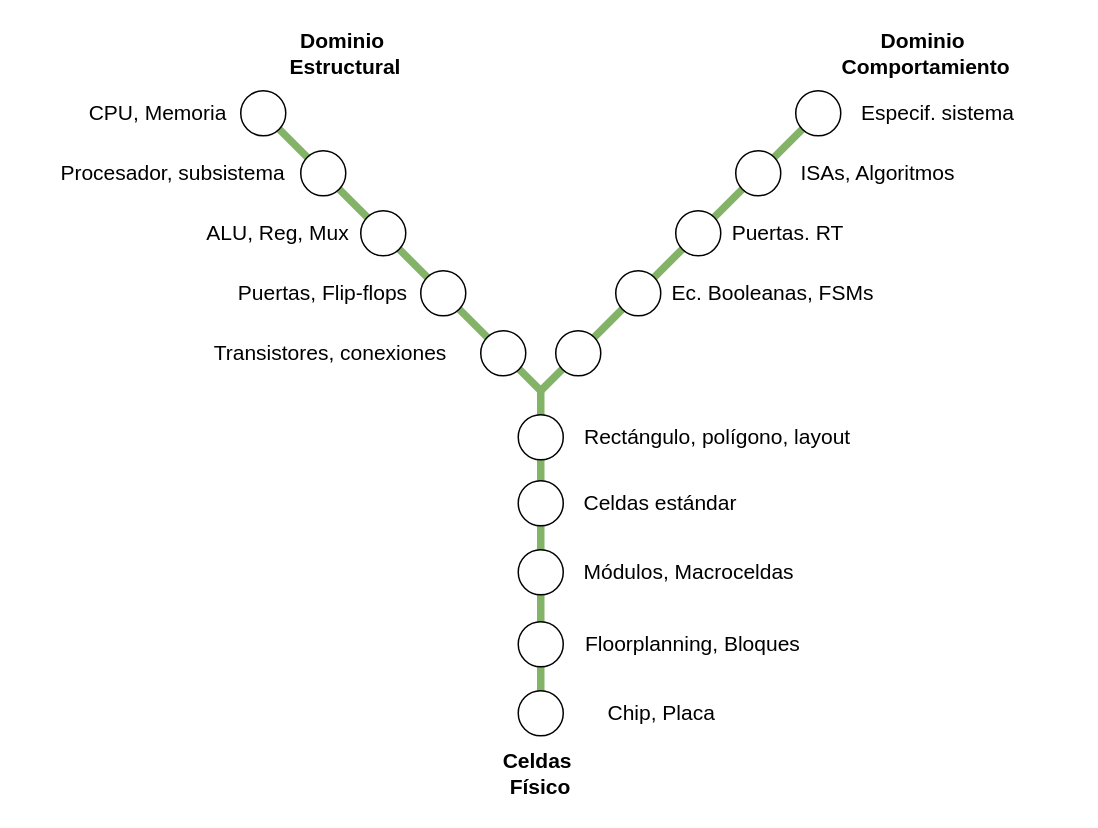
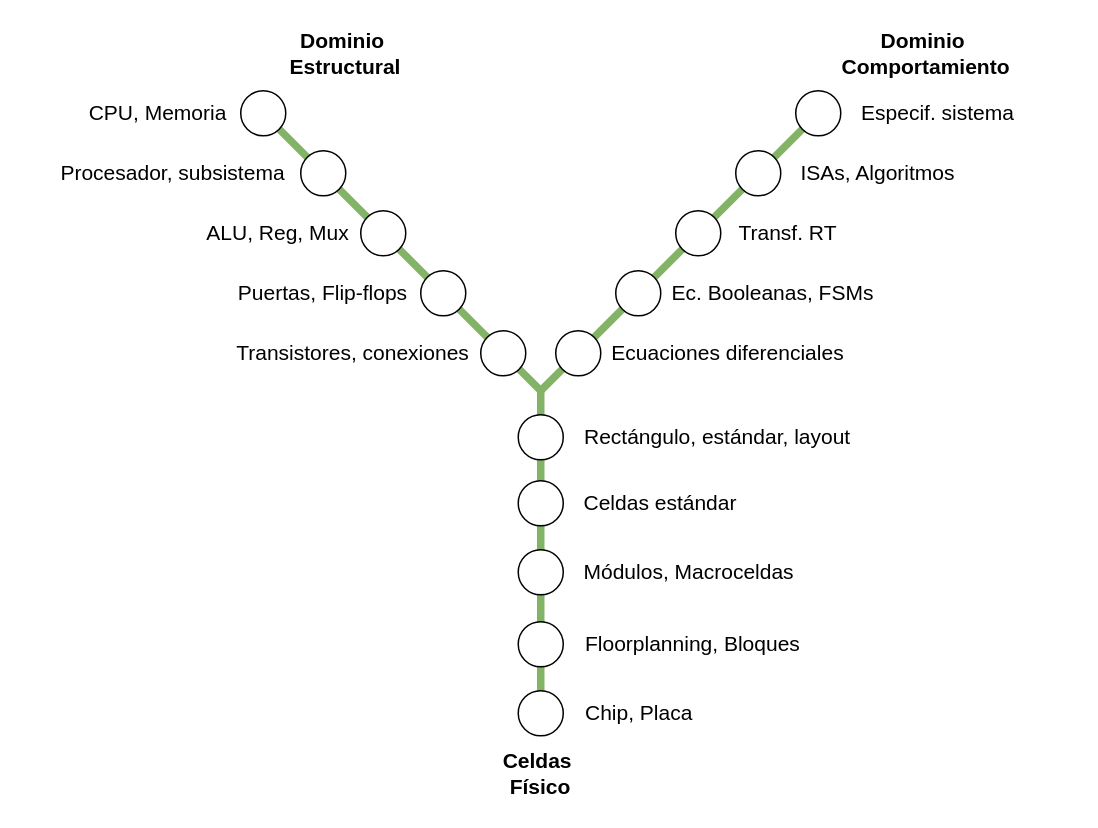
(788, 233) -> (788, 233)
(331, 353) -> (353, 353)
none -> (728, 353)
(721, 437) -> (721, 437)
(680, 713) -> (658, 713)
